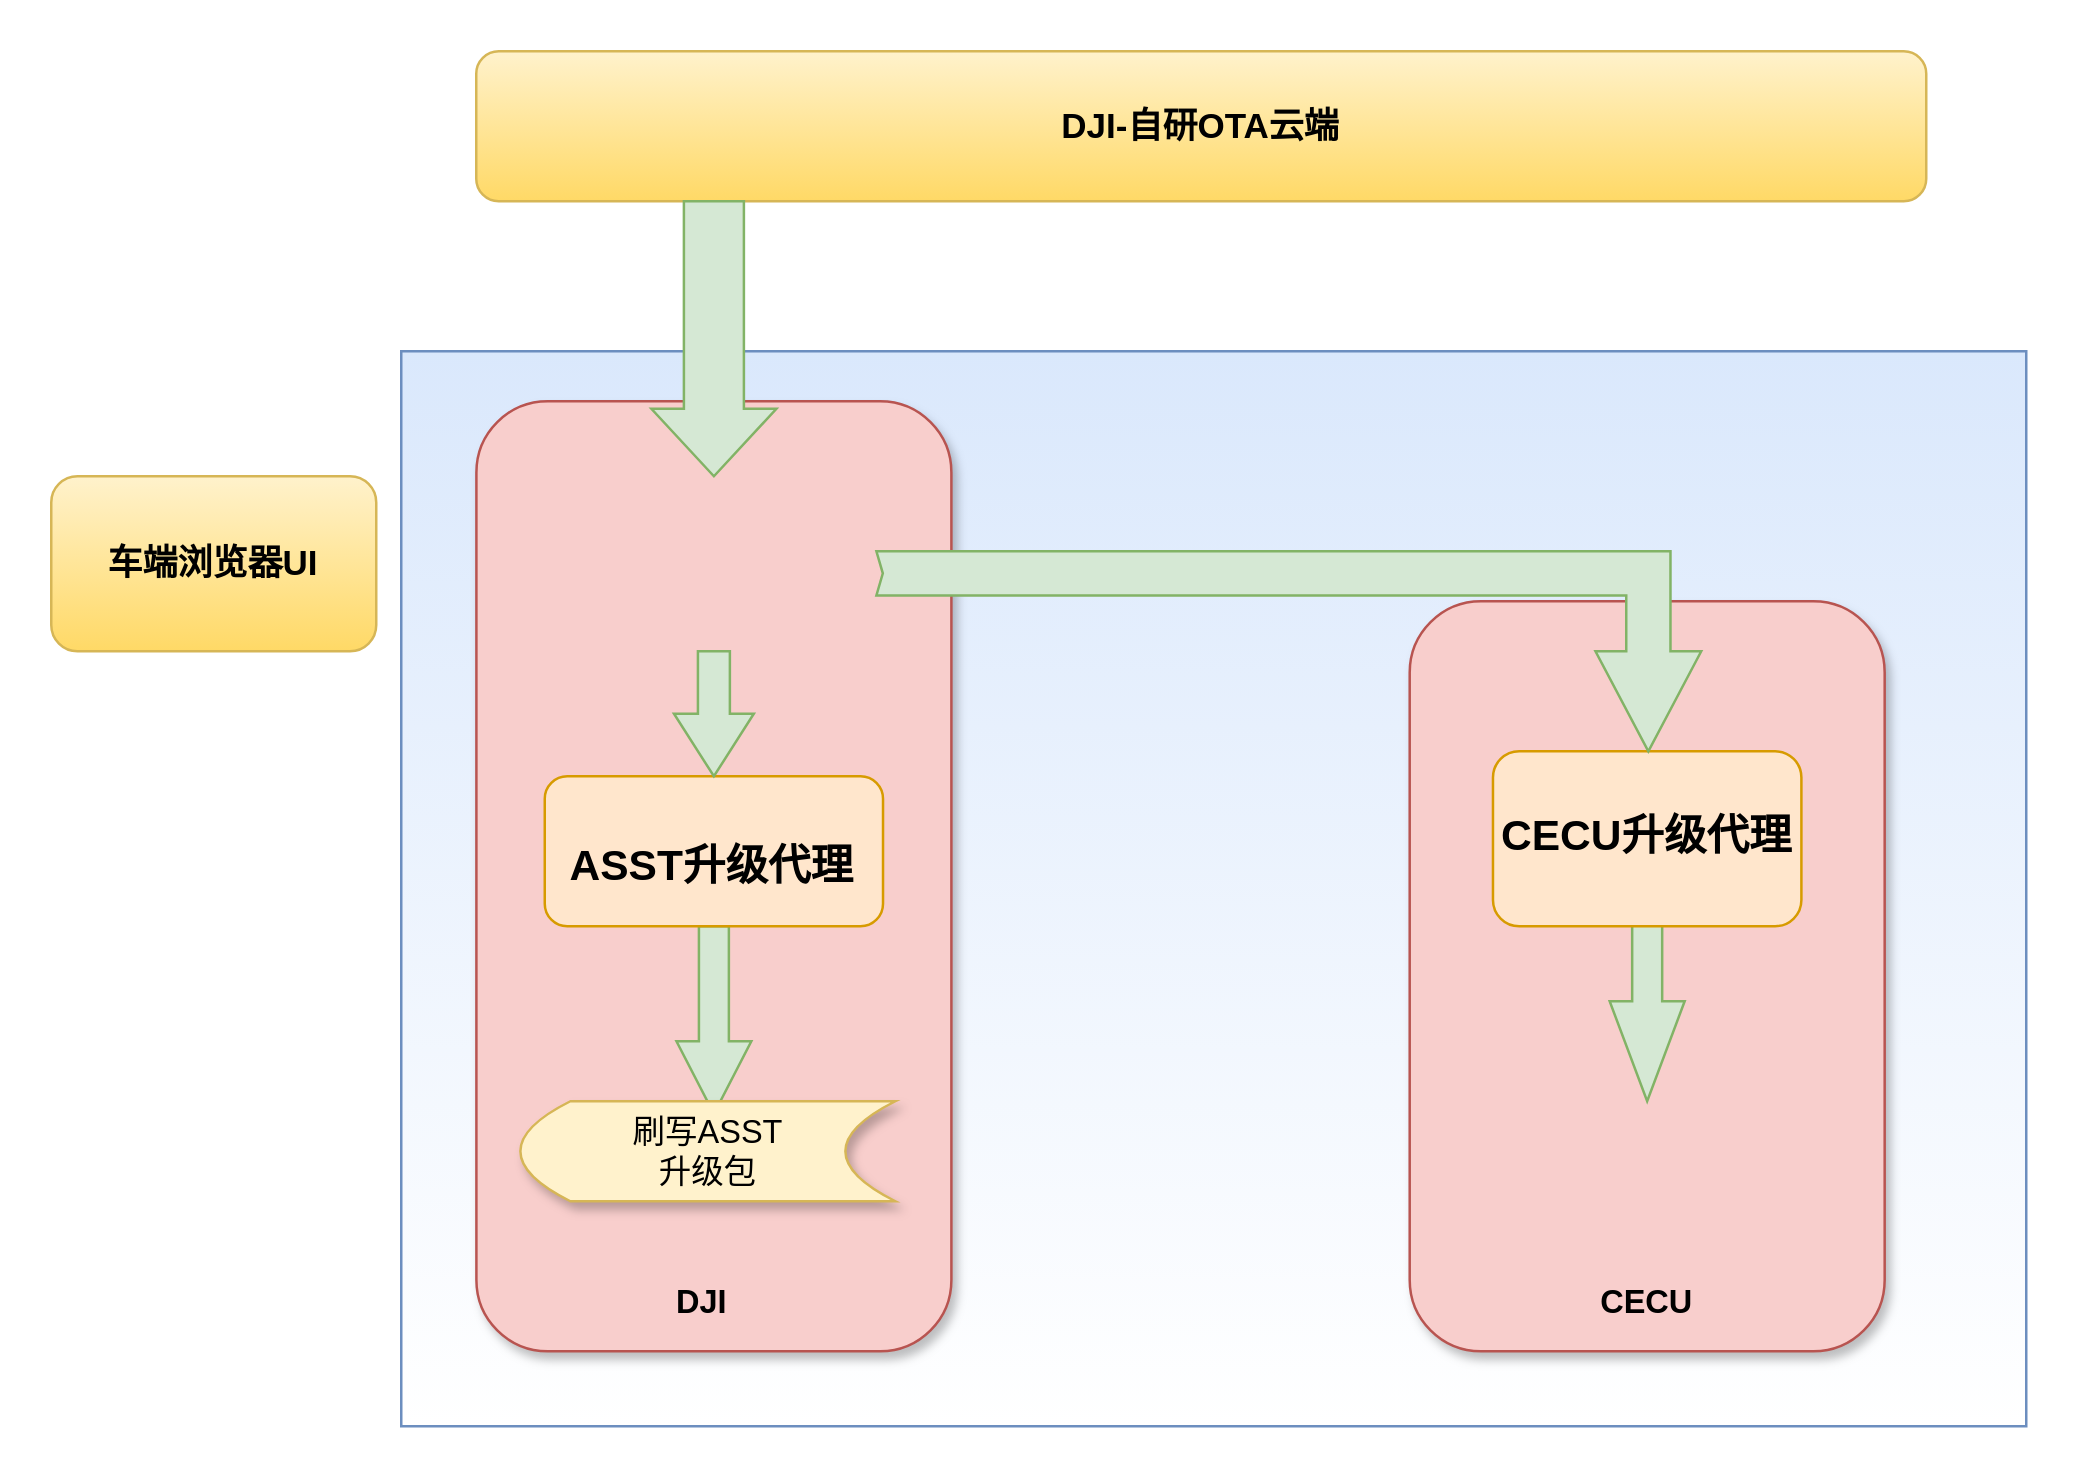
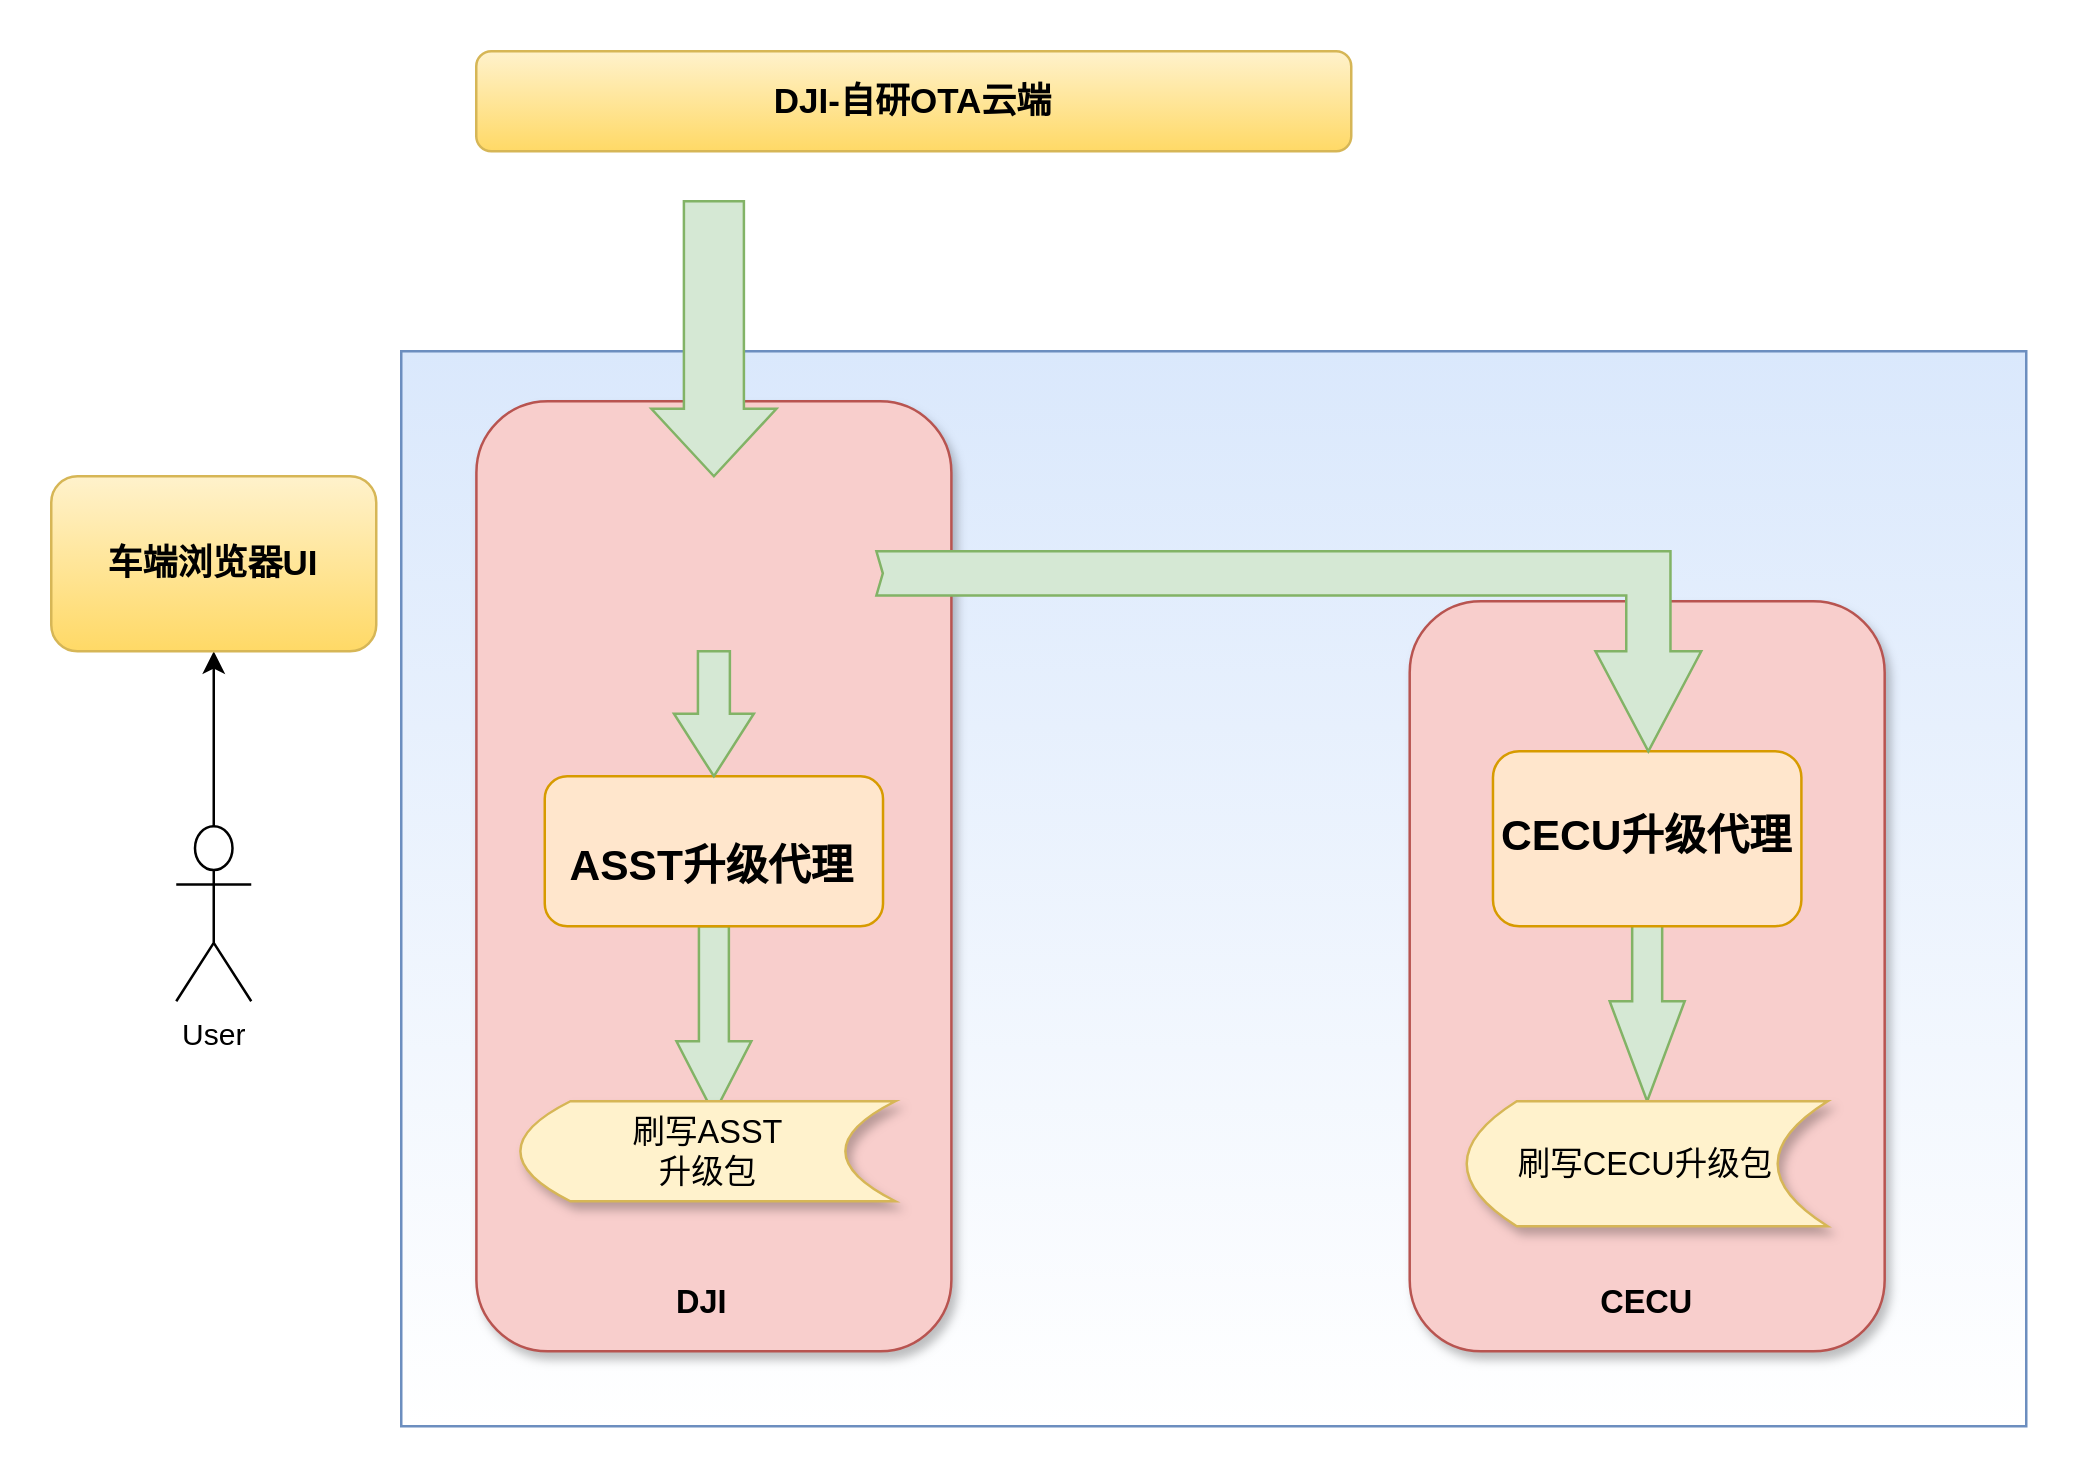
(1201, 126) -> (914, 101)
none -> (214, 747)
none -> (214, 914)
none -> (1647, 1164)
